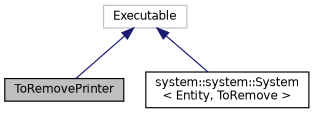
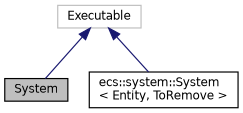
(64, 90) -> (36, 90)
(227, 90) -> (164, 90)
